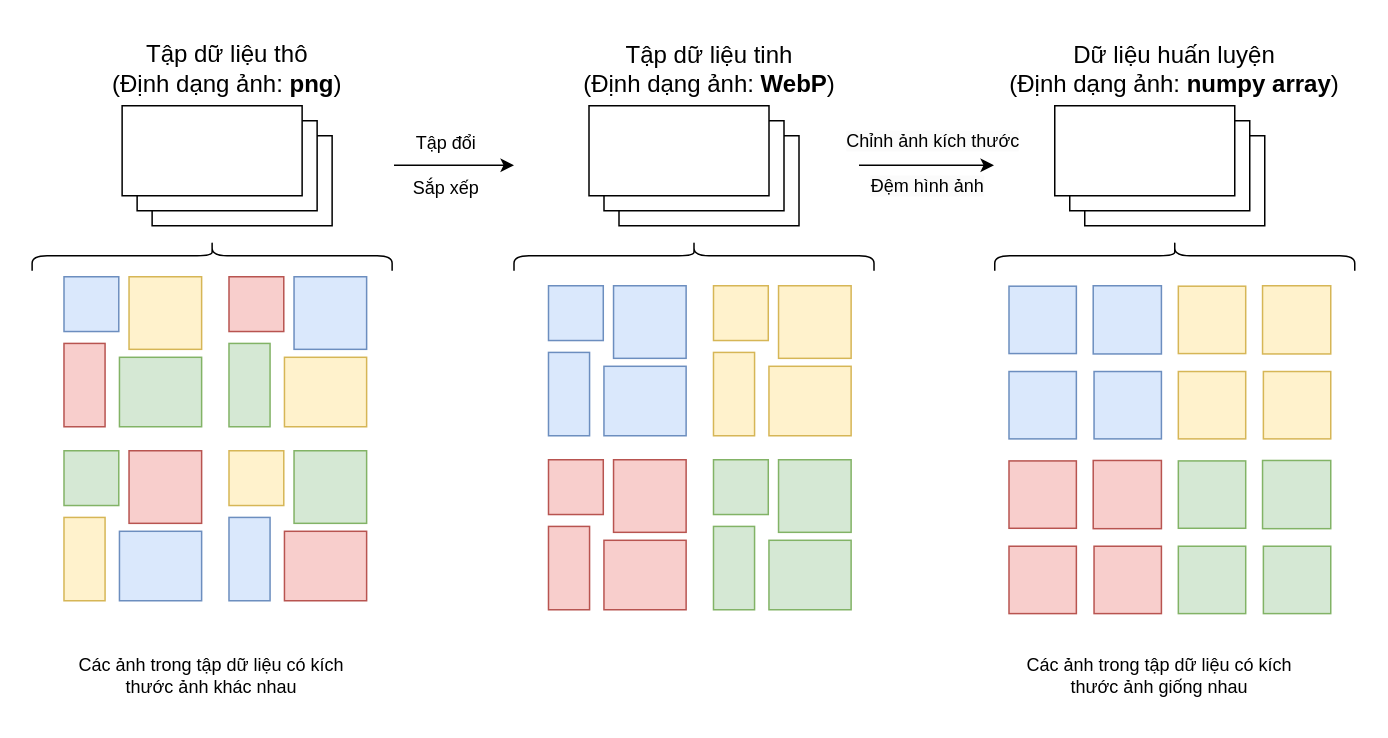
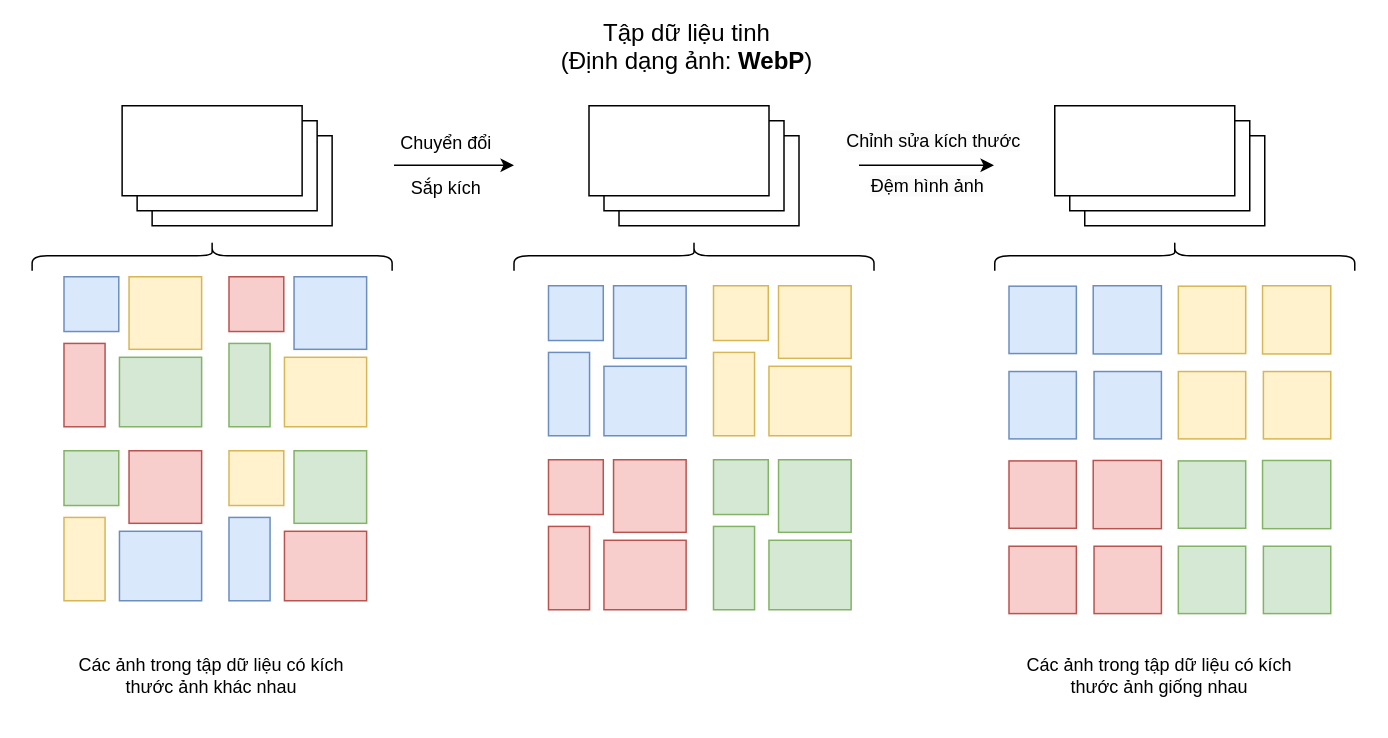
(227, 68) -> none
(709, 68) -> (686, 46)
(1175, 68) -> none
(446, 143) -> (446, 143)
(935, 153) -> (935, 153)
(446, 188) -> (446, 188)
